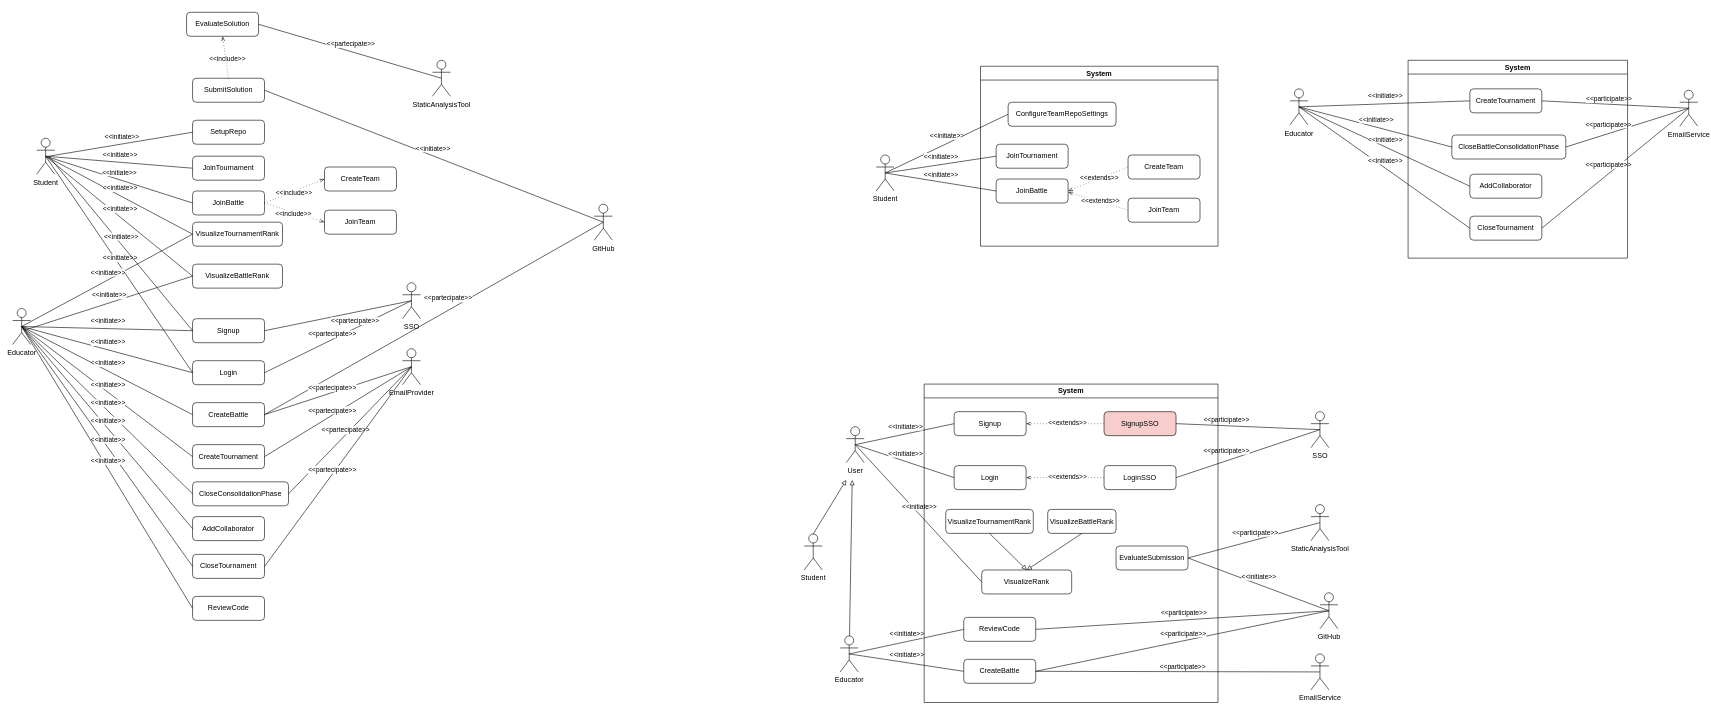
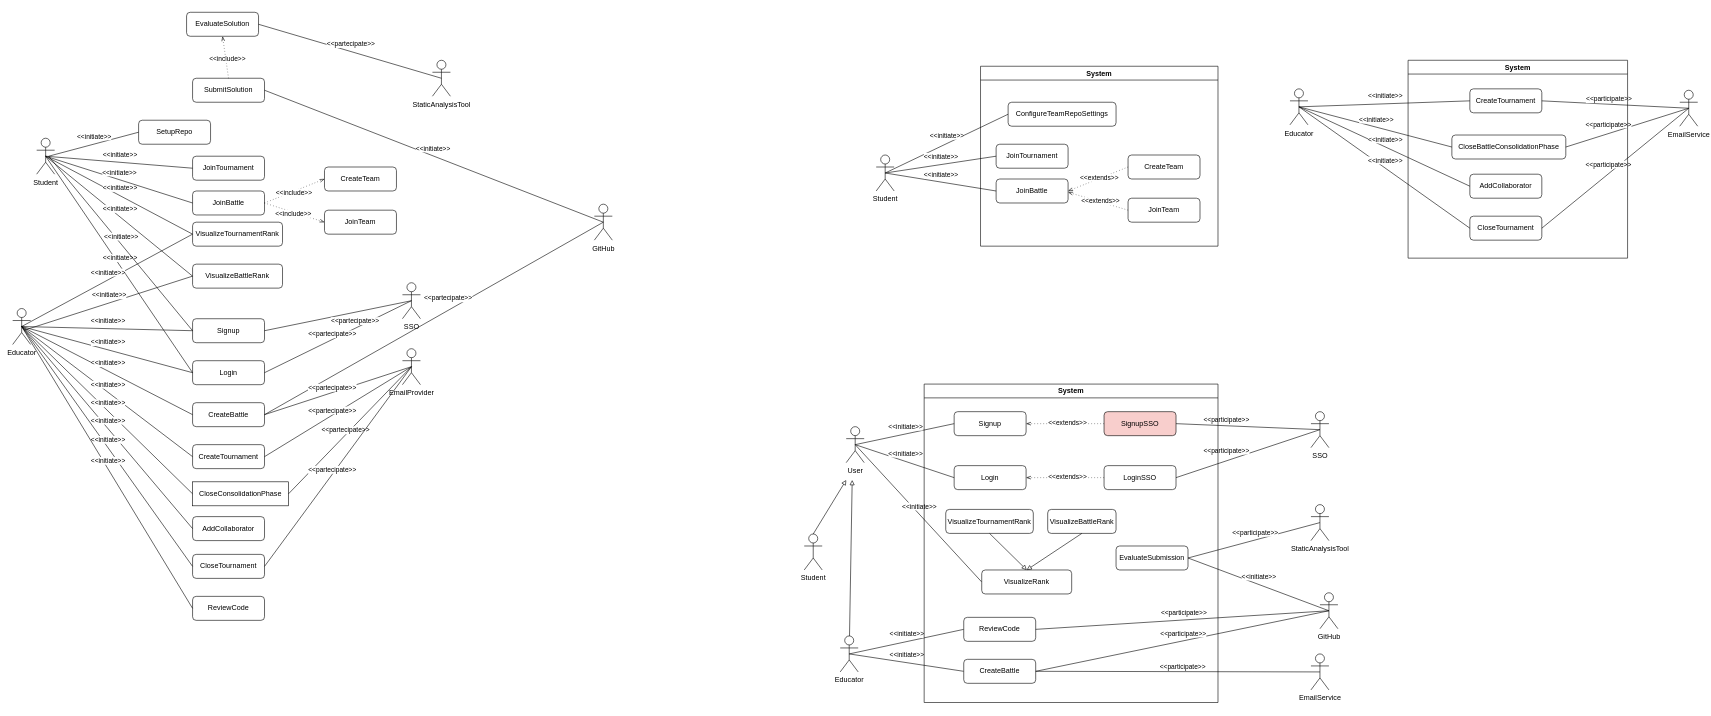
(228, 132) -> (174, 132)
(240, 494) -> (240, 494)
